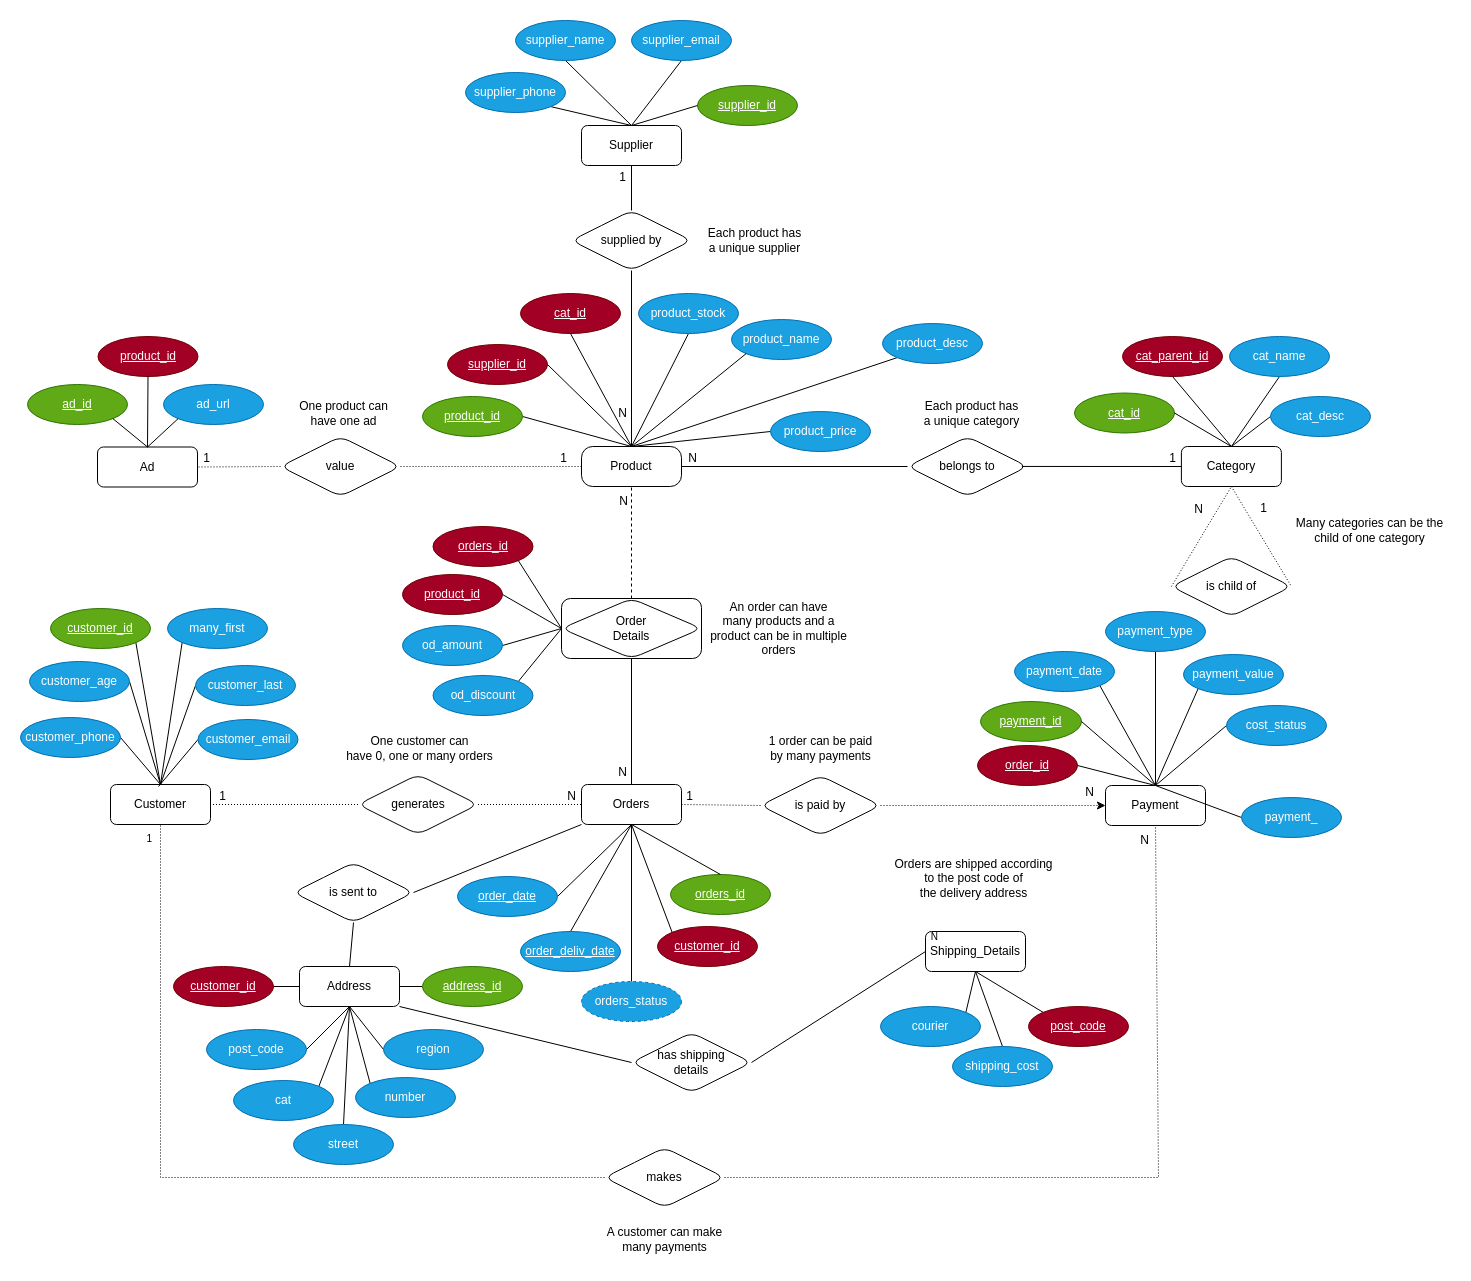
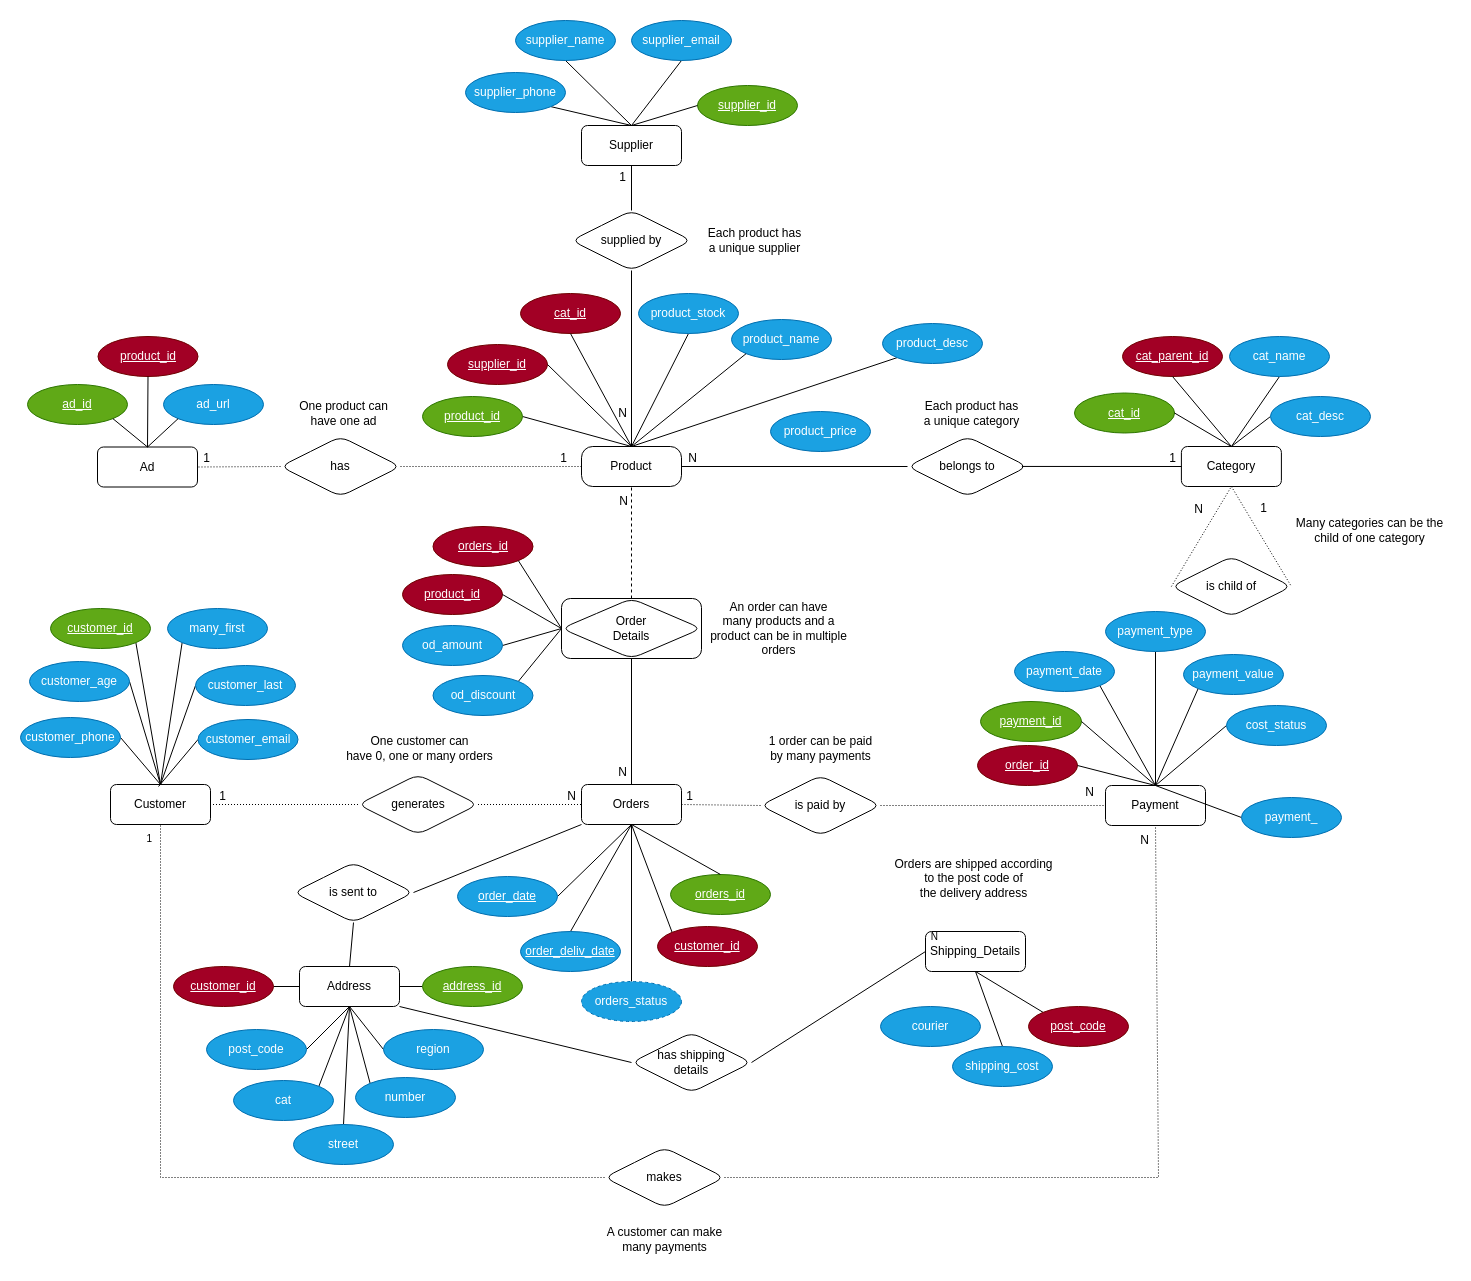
(704, 439) -> none
(341, 467) -> (341, 467)
(1097, 806) -> (1101, 806)
(970, 994) -> none
